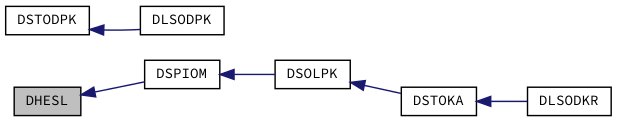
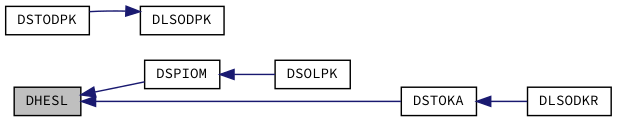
(122, 30) -> (108, 11)
(383, 89) -> (248, 101)
